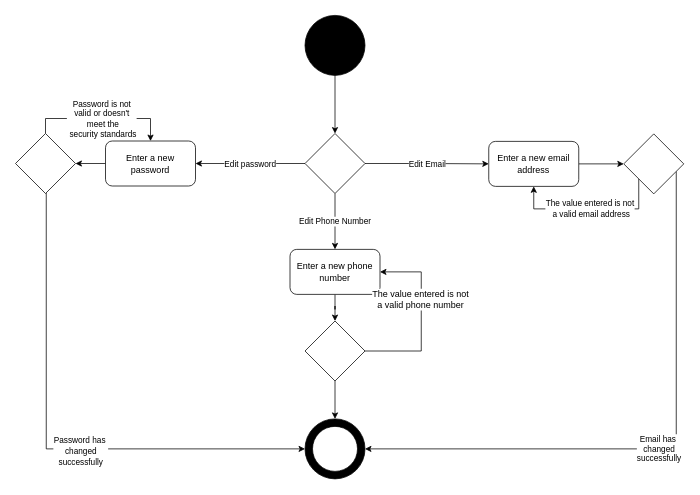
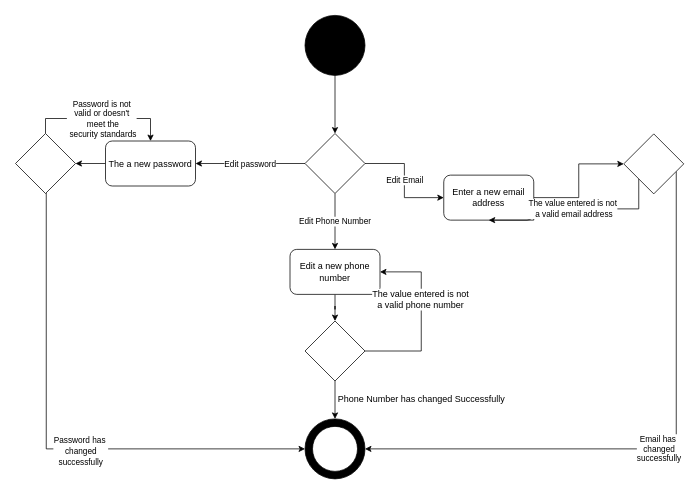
(150, 164) -> (150, 164)
(534, 164) -> (489, 198)
(335, 272) -> (335, 272)
none -> (426, 399)
